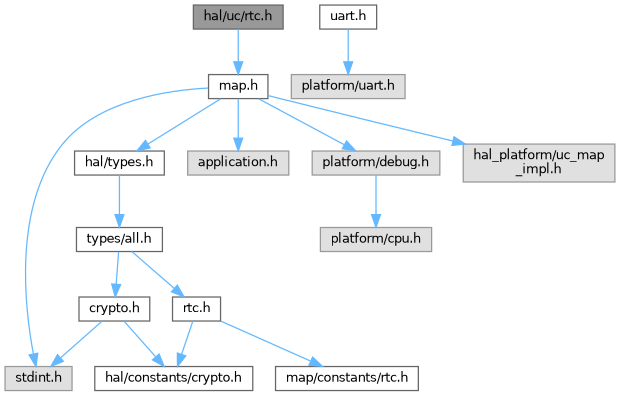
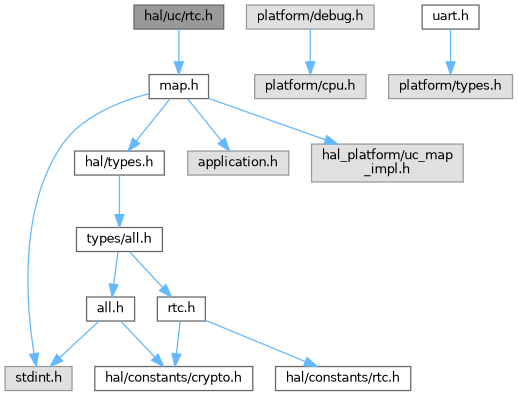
(348, 87) -> (451, 87)
(301, 122) -> none
(114, 309) -> (111, 309)
(347, 379) -> (343, 379)
